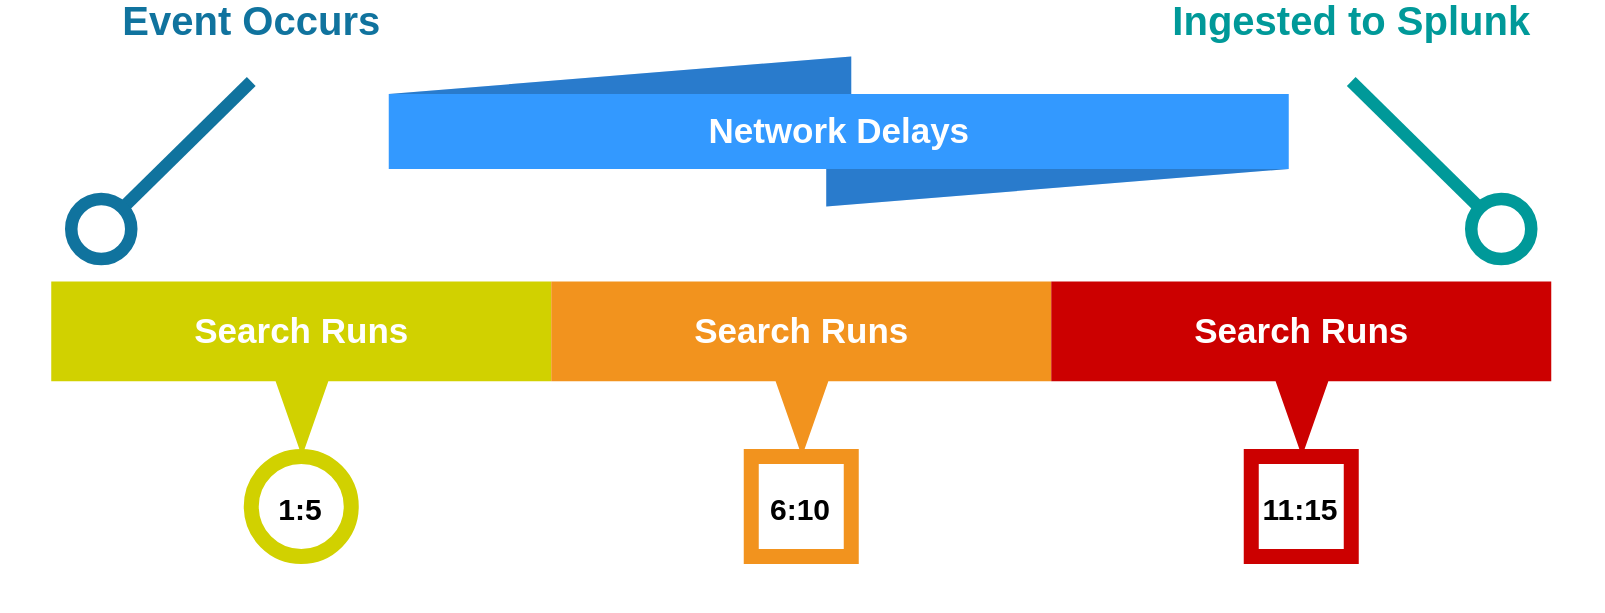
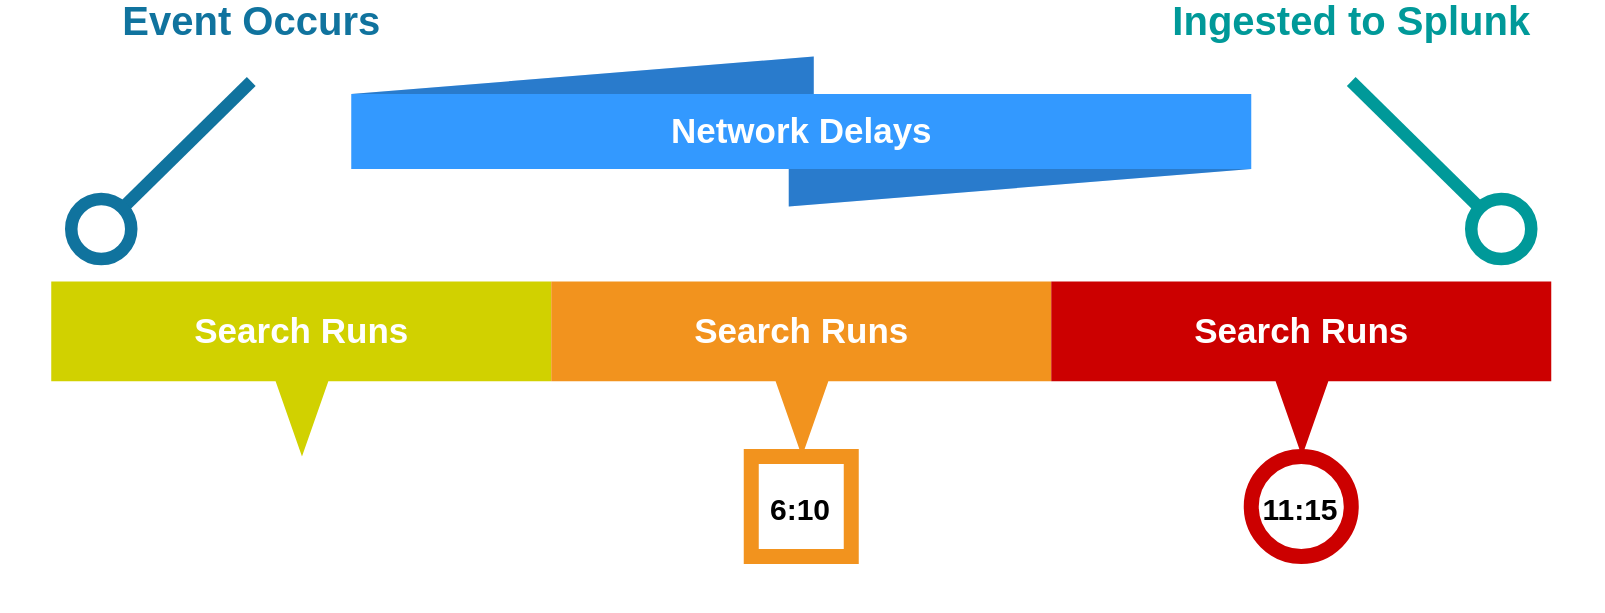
(839, 131) -> (801, 131)
(301, 506) -> none
(1301, 506) -> (1301, 506)
